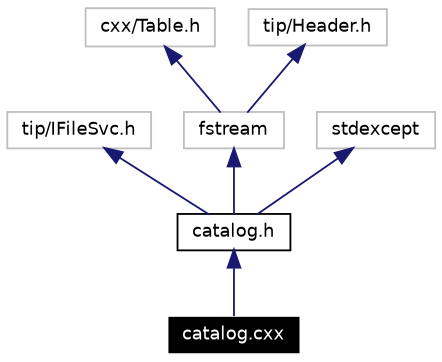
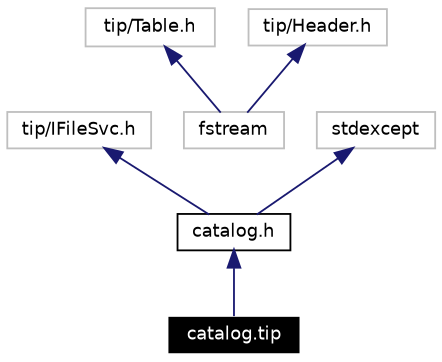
(150, 27) -> (150, 27)
(234, 191) -> none
(234, 335) -> (234, 335)
